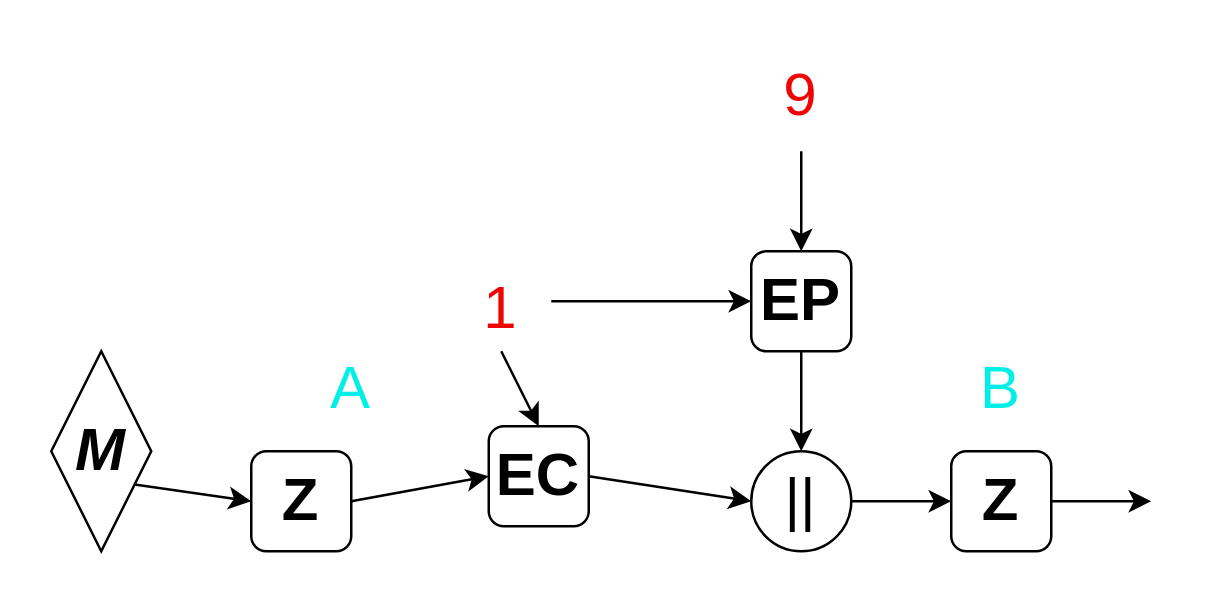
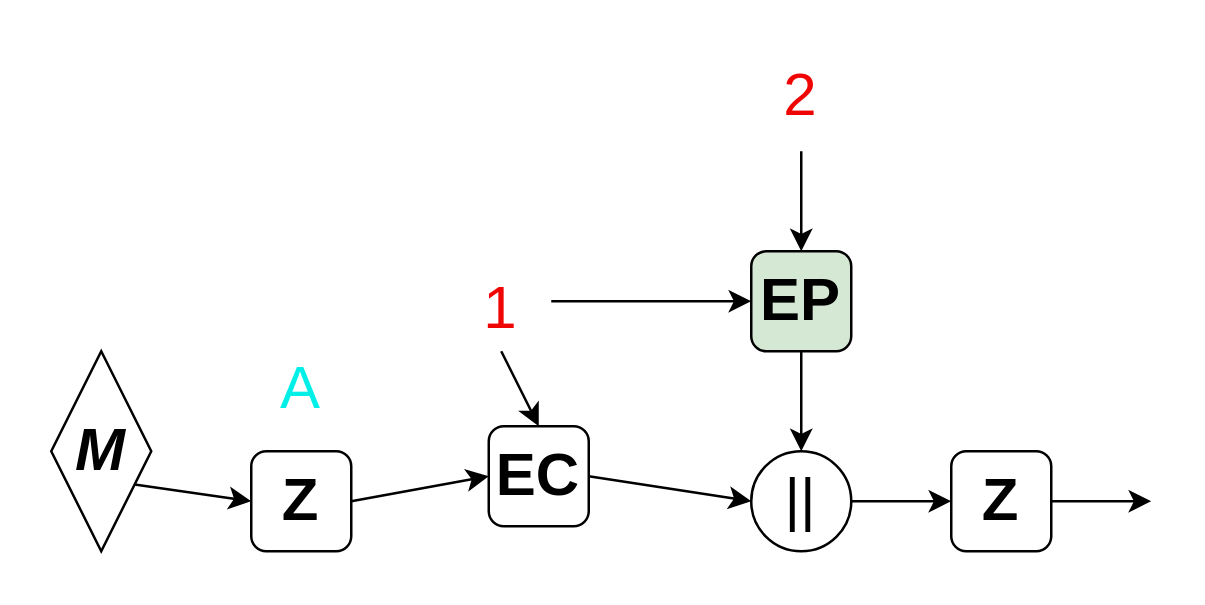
(801, 96) -> (801, 96)
(801, 301) -> (801, 301)
(351, 389) -> (301, 389)
(1001, 389) -> none
